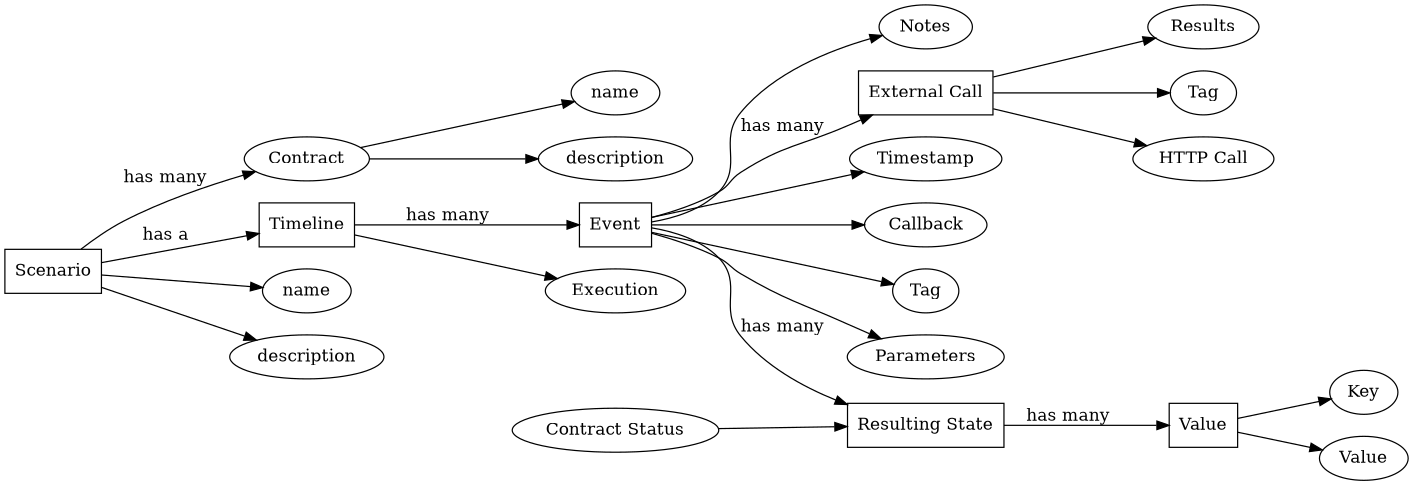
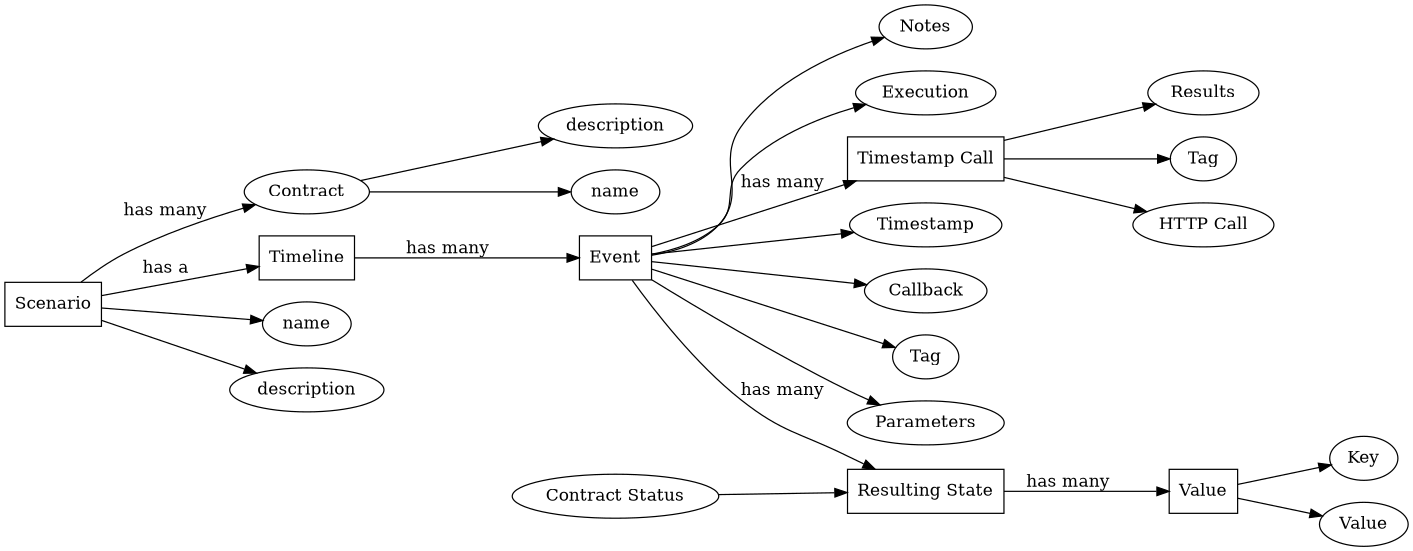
(926, 93) -> (926, 159)
(450, 255) -> (739, 171)
